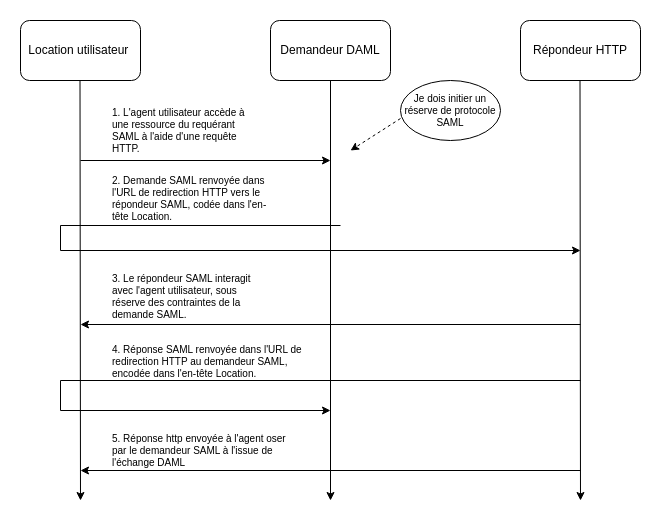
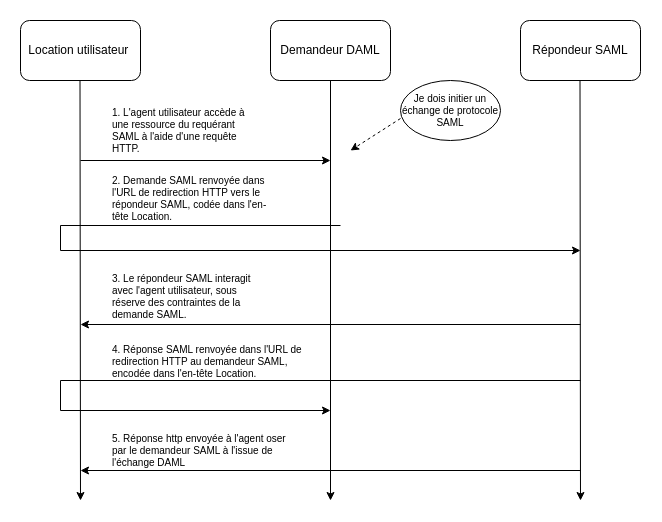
(581, 51) -> (581, 51)
(451, 111) -> (451, 111)
